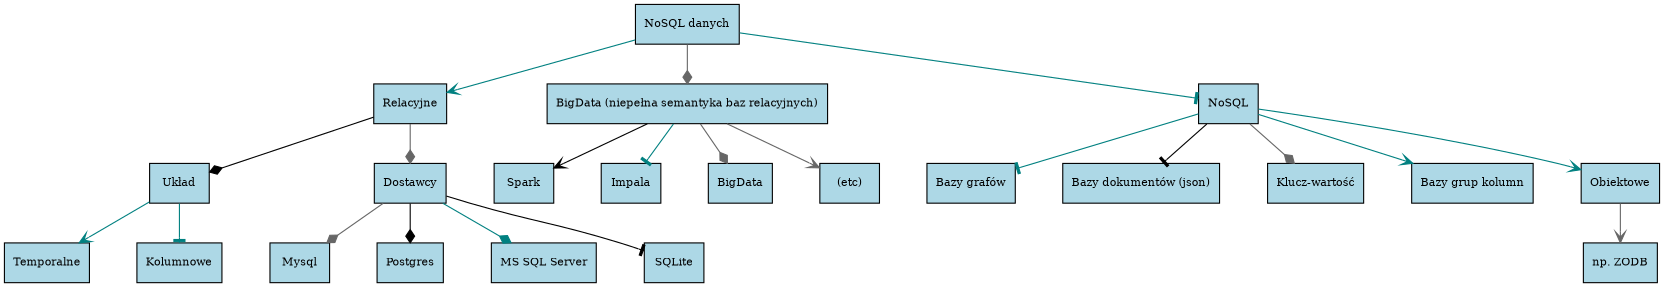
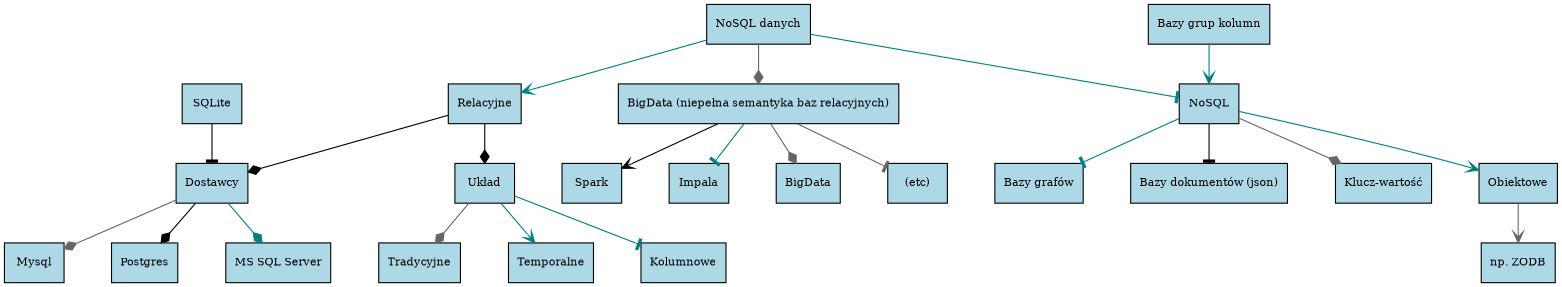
(410, 137) -> (355, 142)
(1330, 137) -> (1209, 59)
(768, 143) -> (840, 144)
(543, 222) -> (212, 141)
none -> (420, 263)
